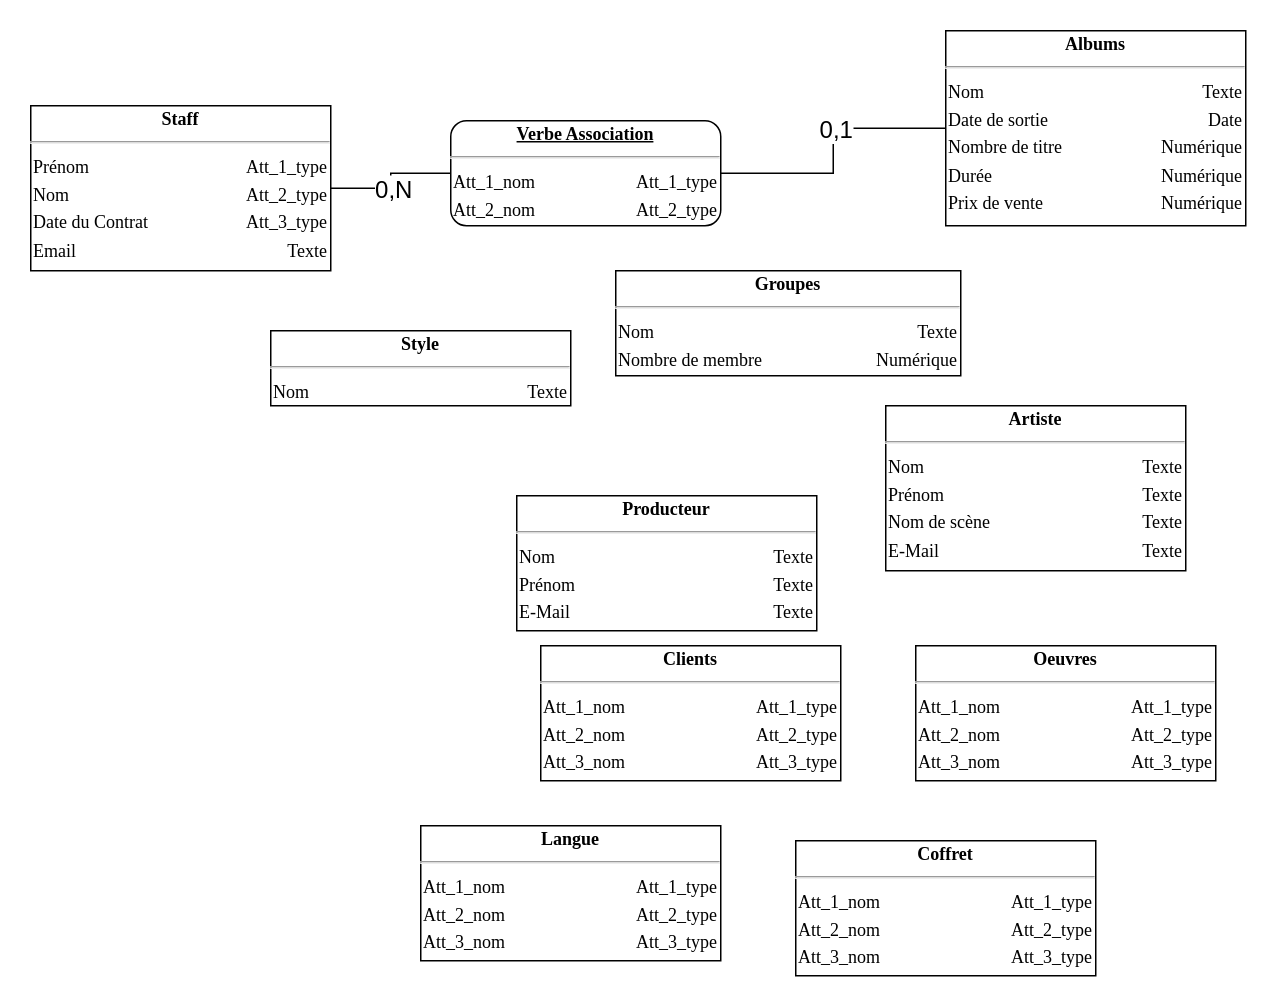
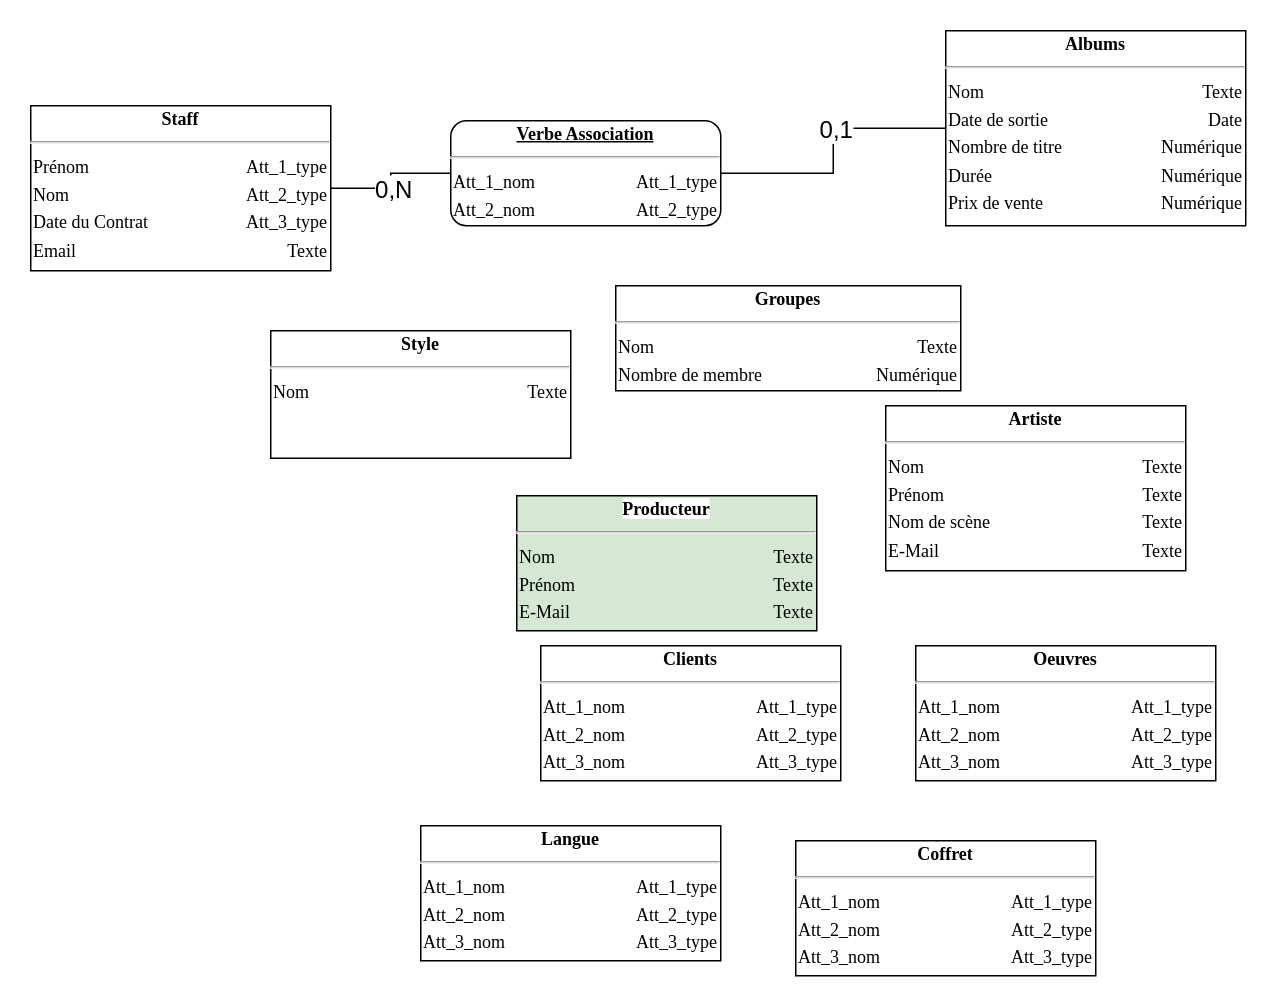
(788, 323) -> (788, 338)
(421, 368) -> (421, 395)
(667, 563) -> (667, 563)
